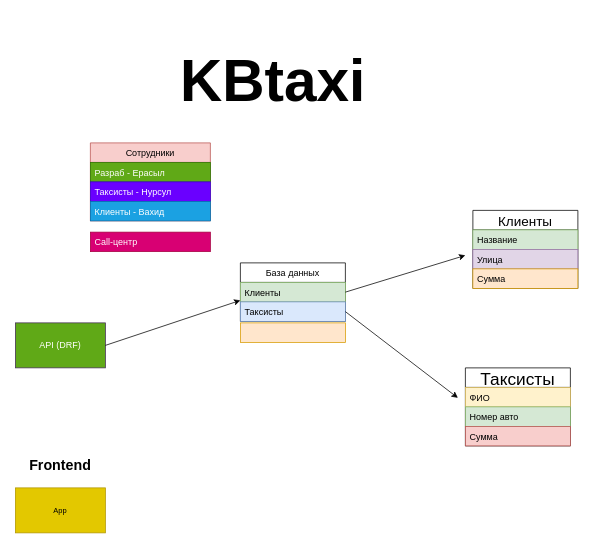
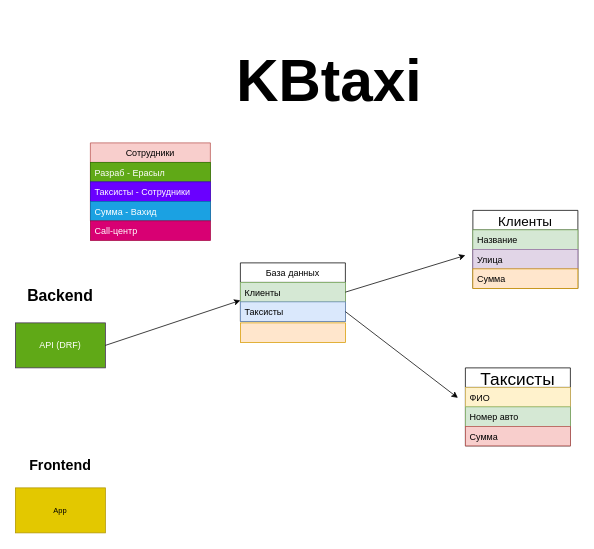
(293, 68) -> (349, 68)
(135, 192) -> (145, 192)
(130, 212) -> (125, 212)
(150, 242) -> (150, 231)
none -> (60, 295)
